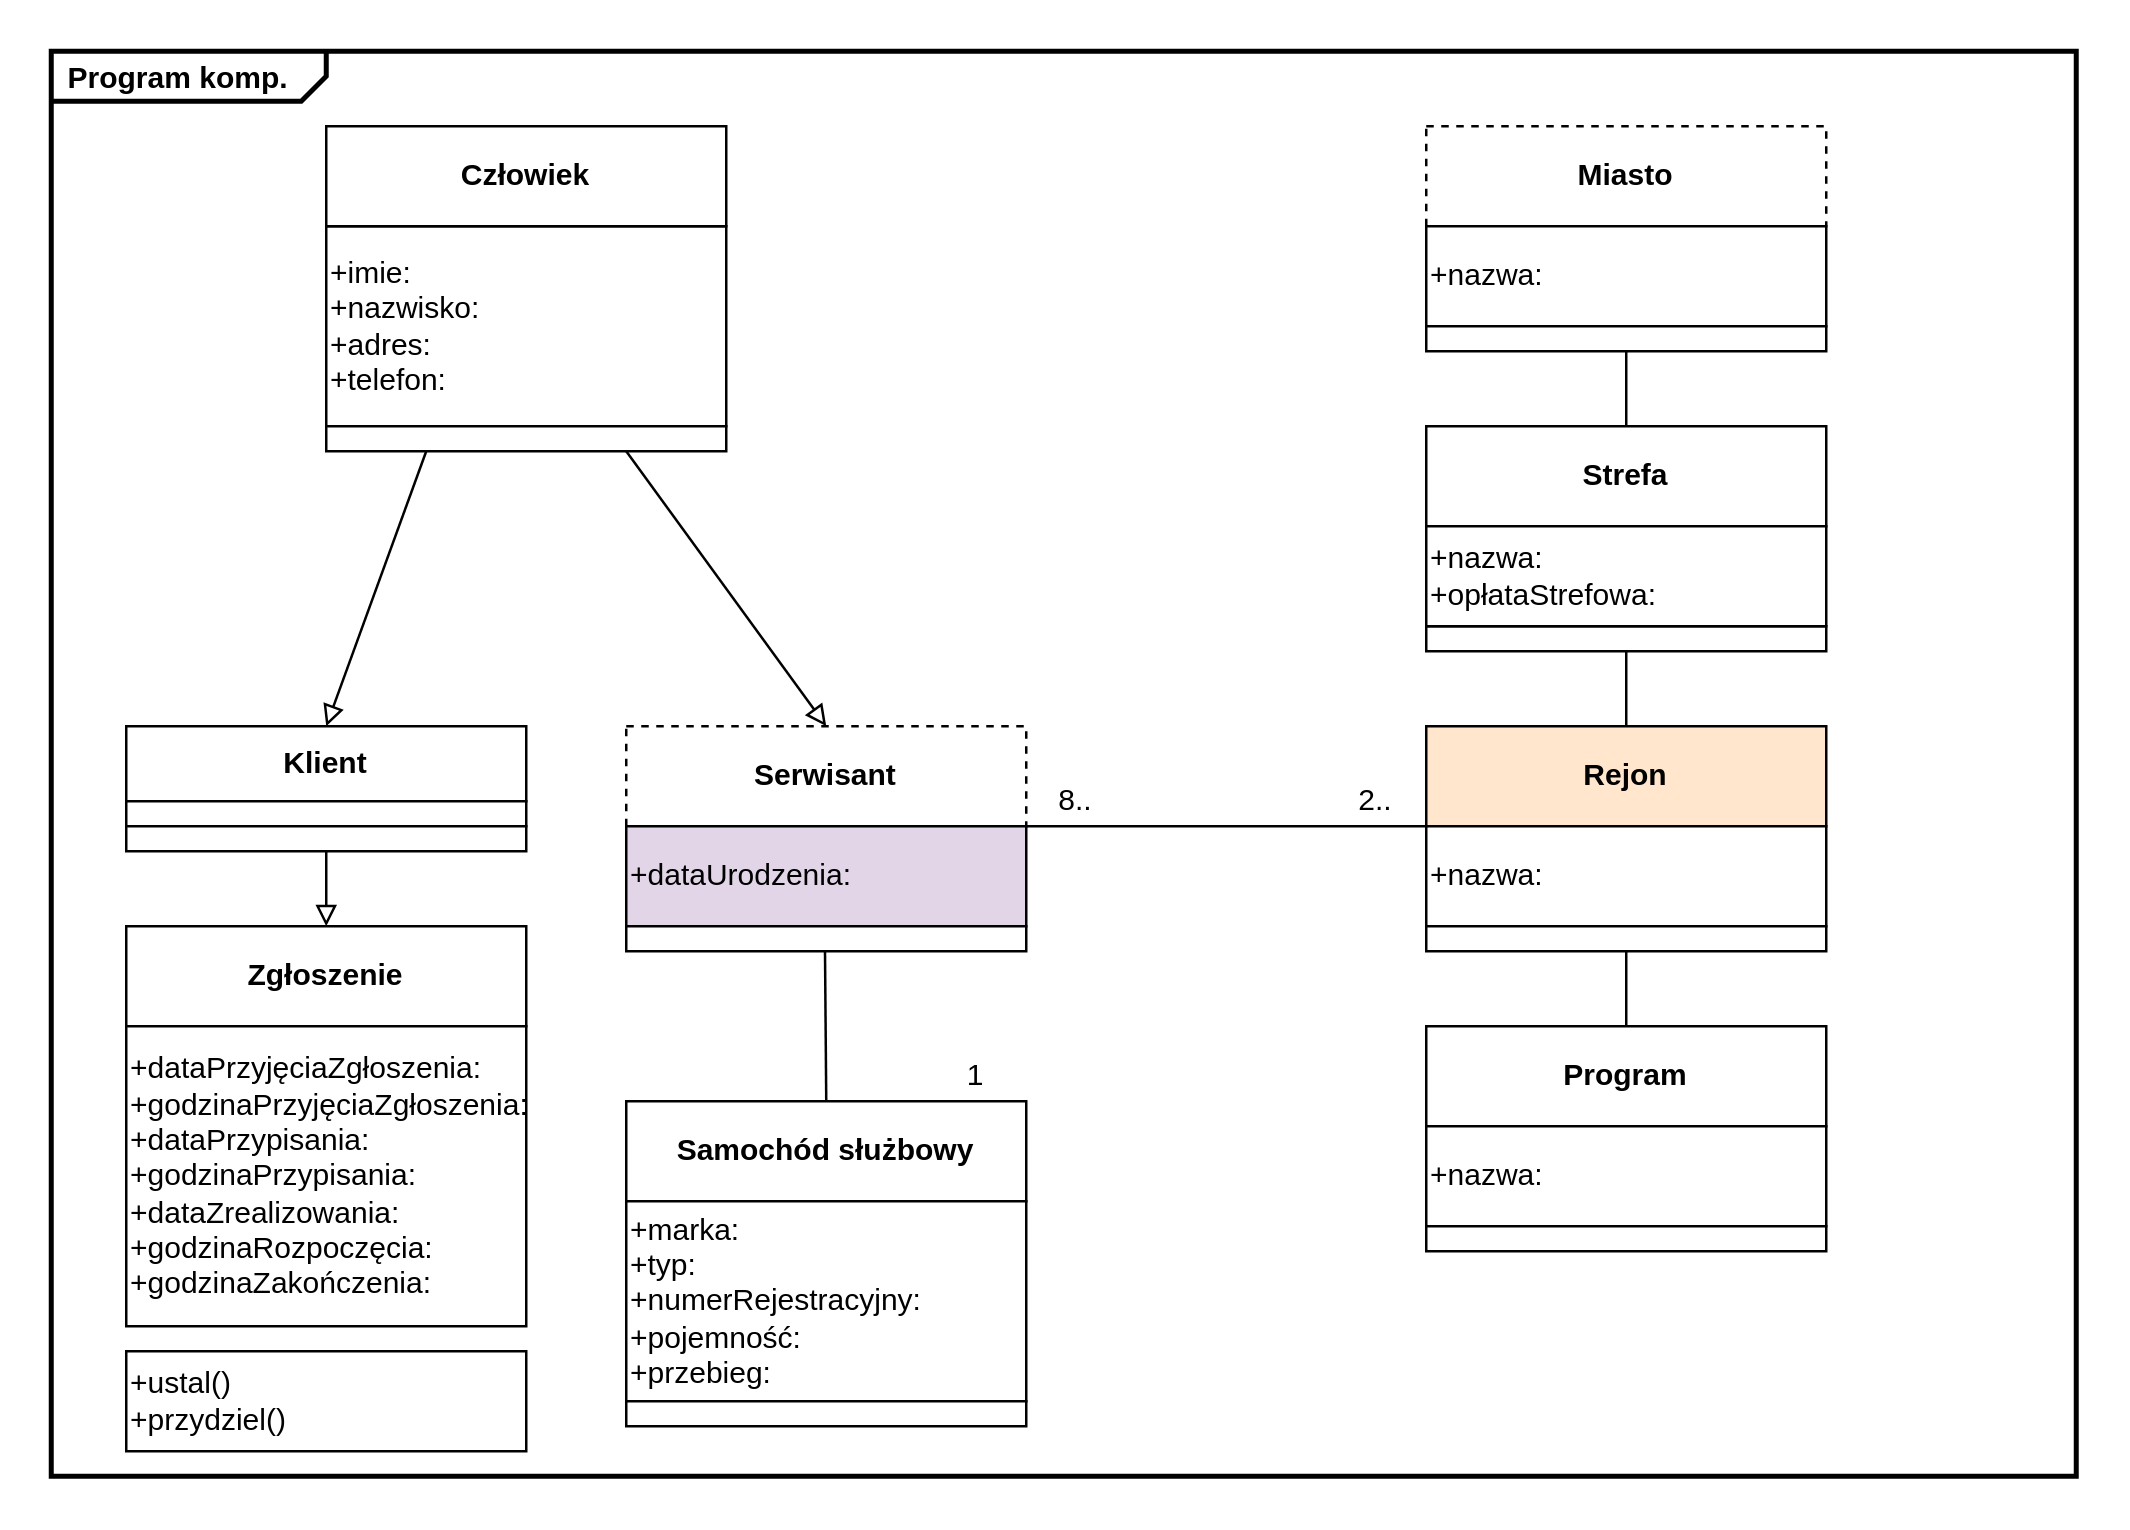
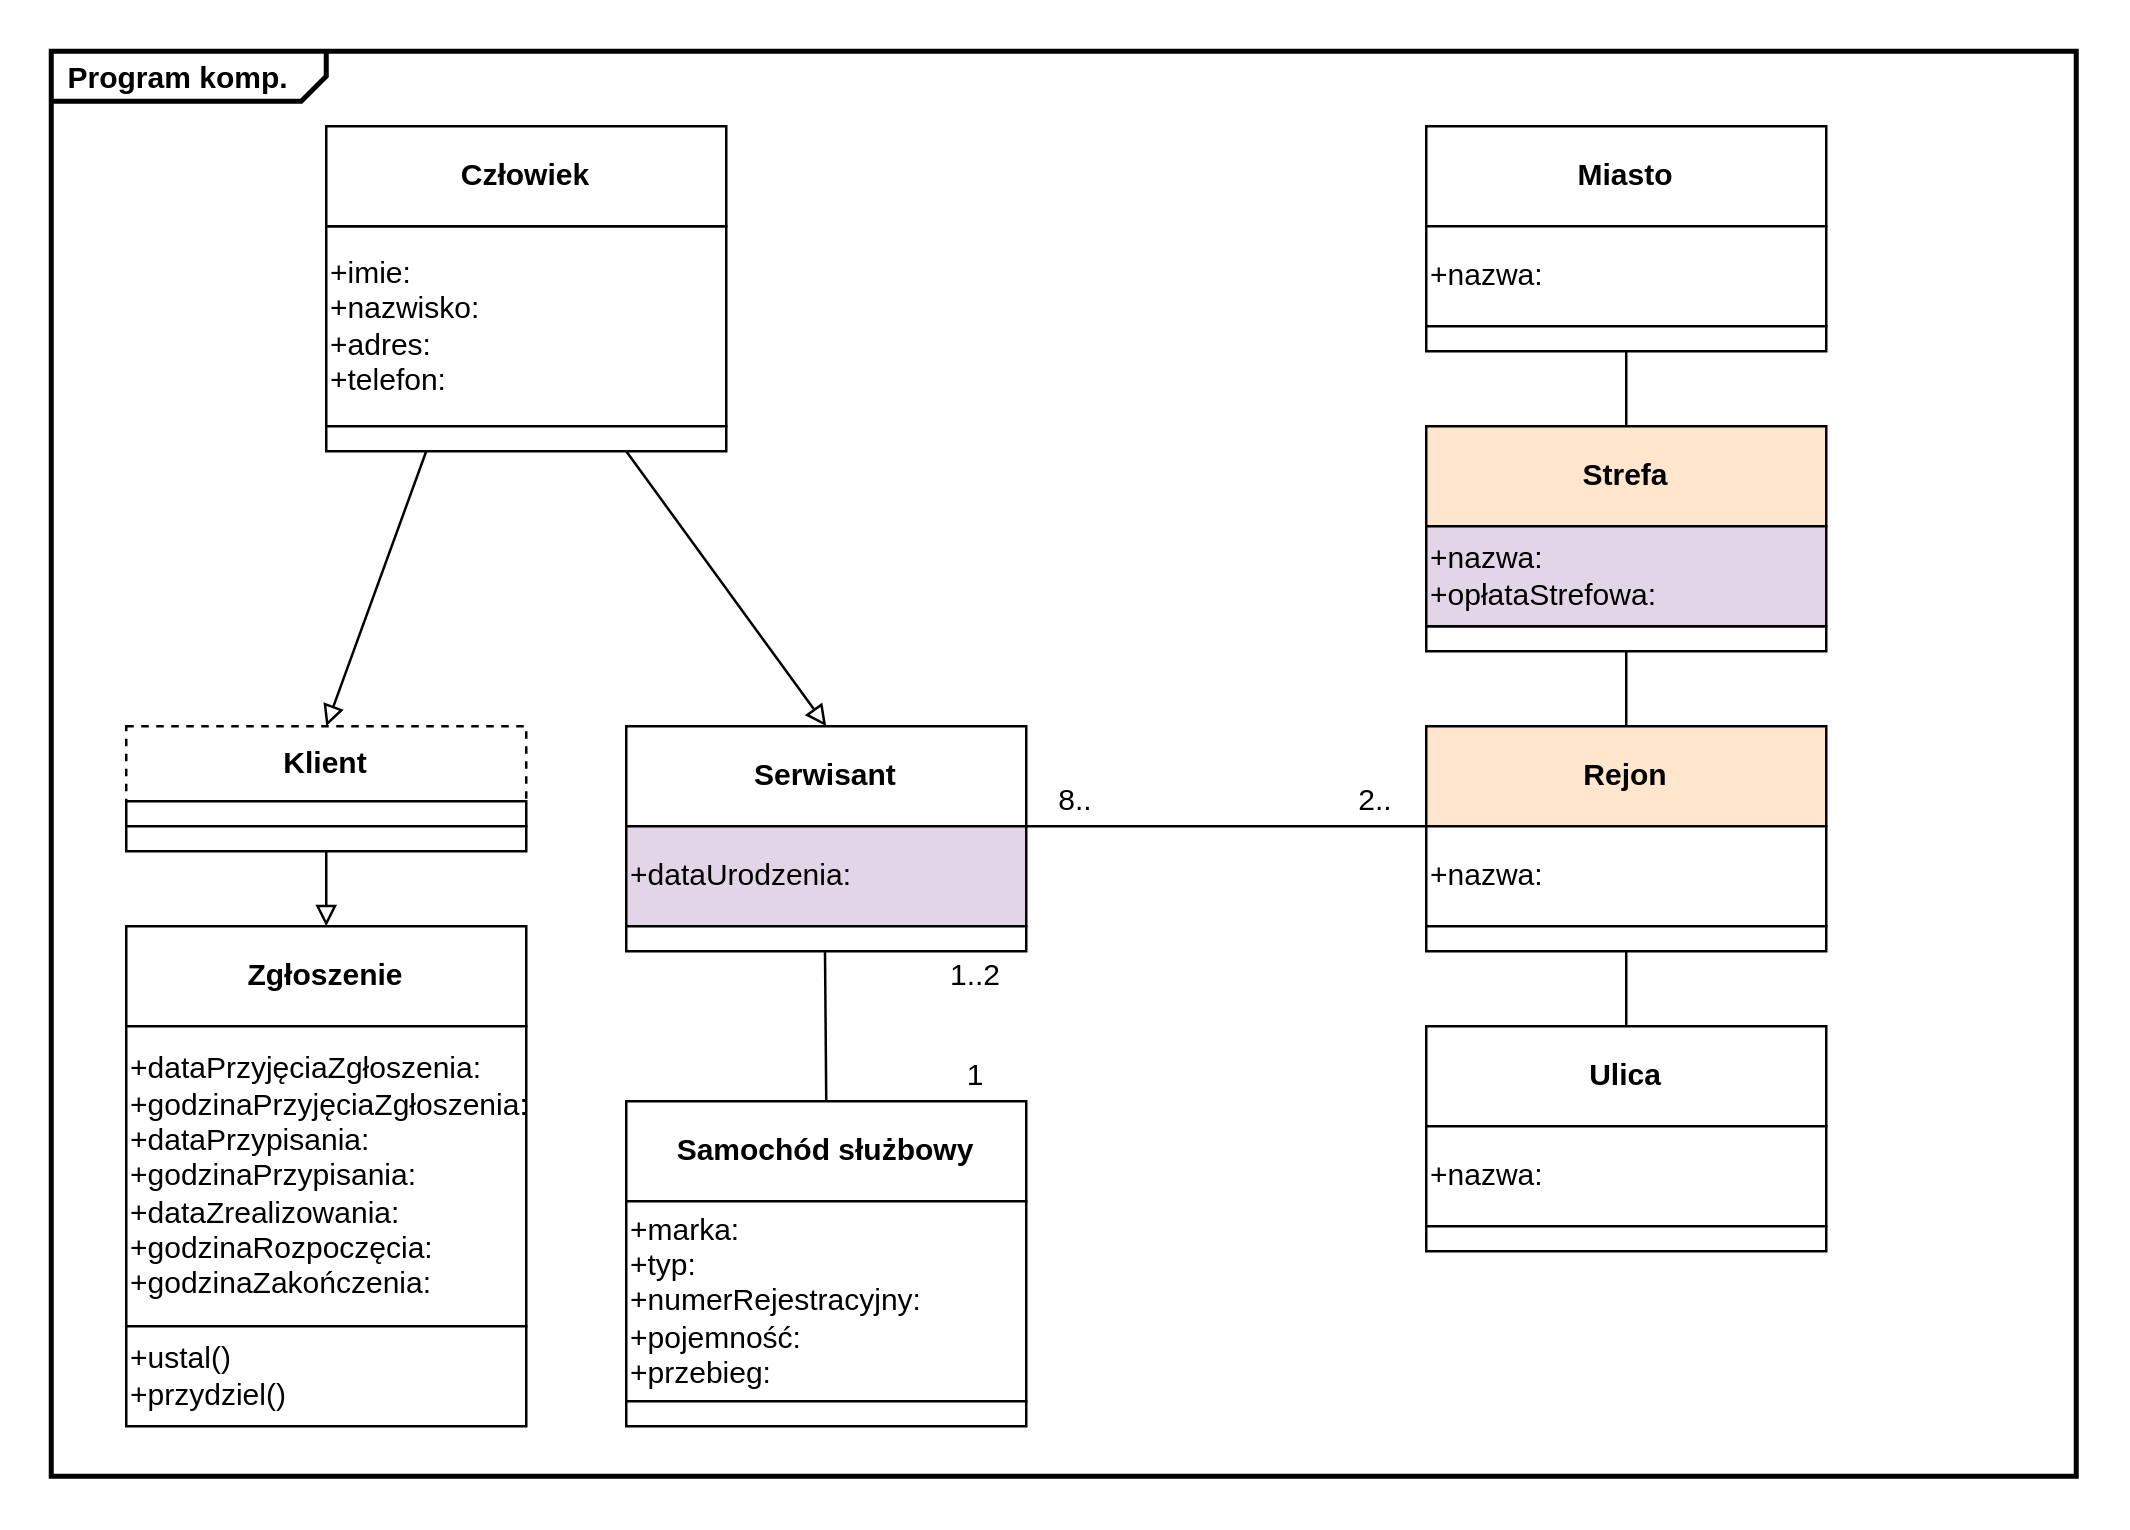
(1626, 176) -> (1626, 176)
(1626, 476) -> (1626, 476)
(1626, 576) -> (1626, 576)
(326, 764) -> (326, 764)
(826, 776) -> (826, 776)
none -> (976, 976)
(1626, 1076) -> (1626, 1076)
(326, 1401) -> (326, 1376)
